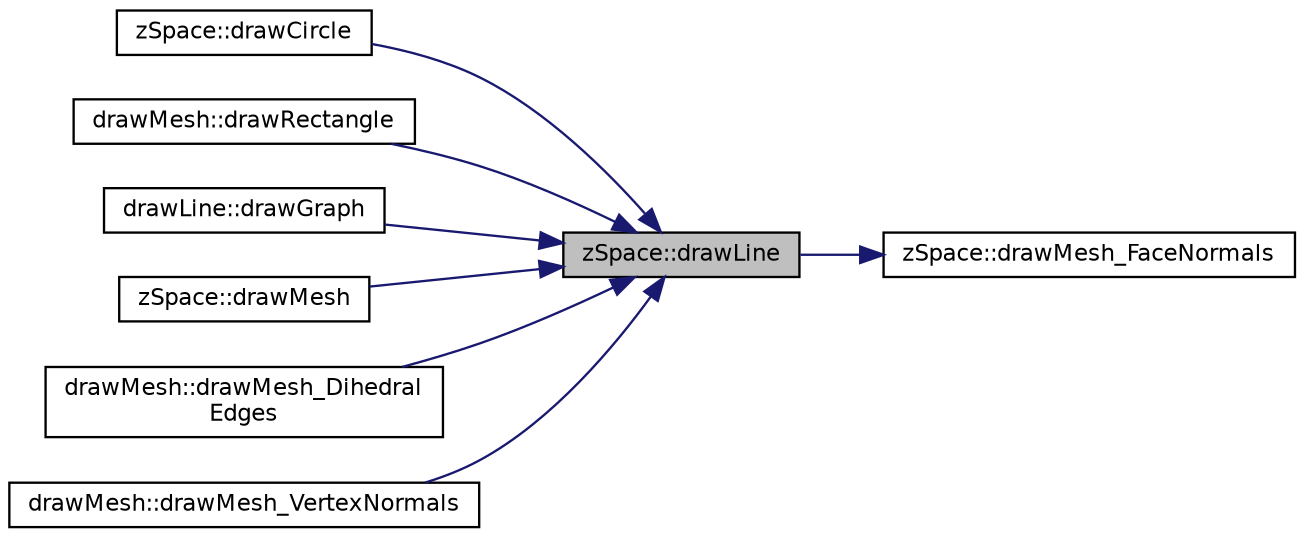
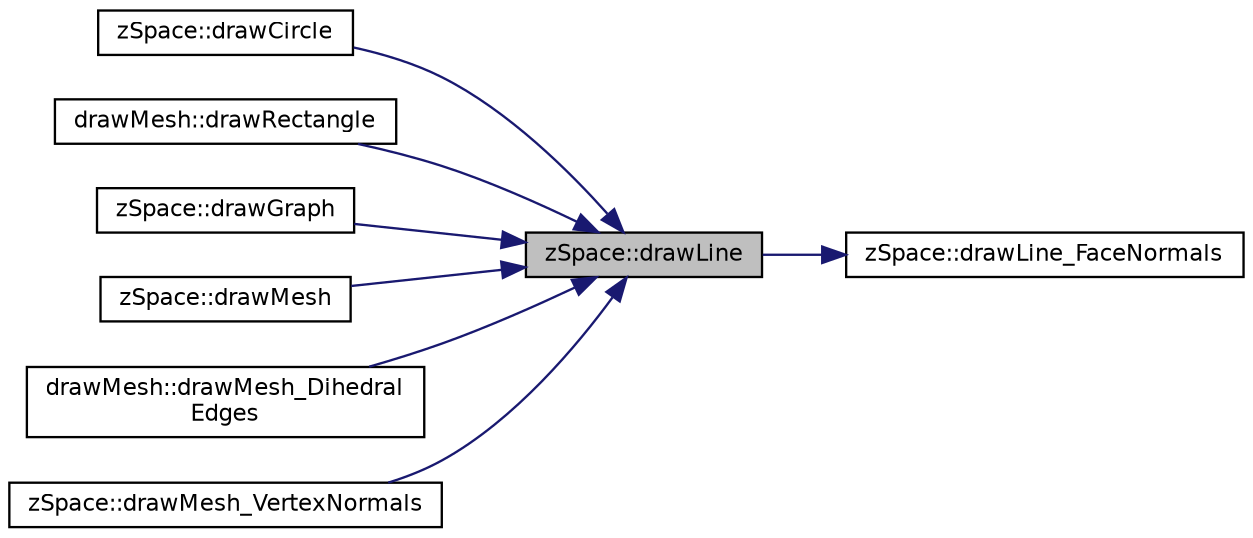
(244, 210) -> (226, 210)
(1089, 255) -> (1045, 255)
(244, 505) -> (226, 505)
